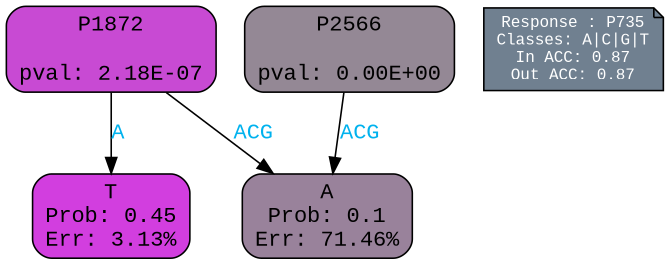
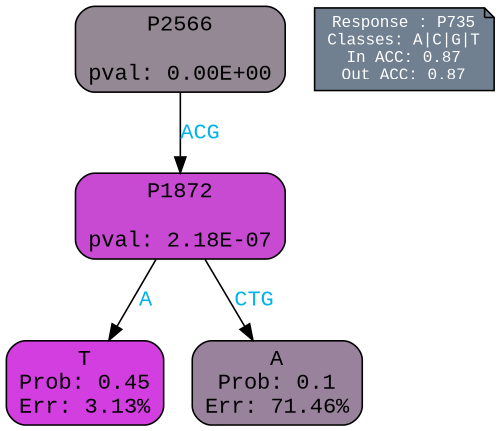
(339, 125) -> (180, 125)
(253, 133) -> (254, 300)
